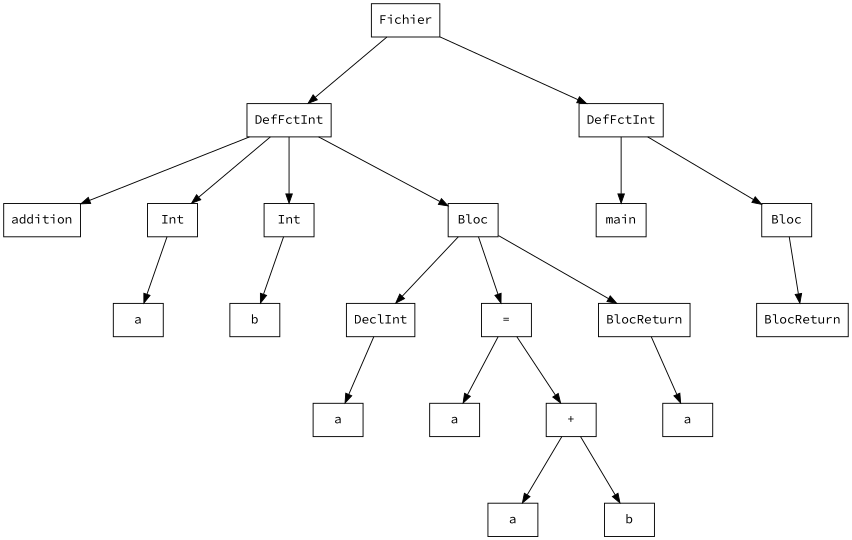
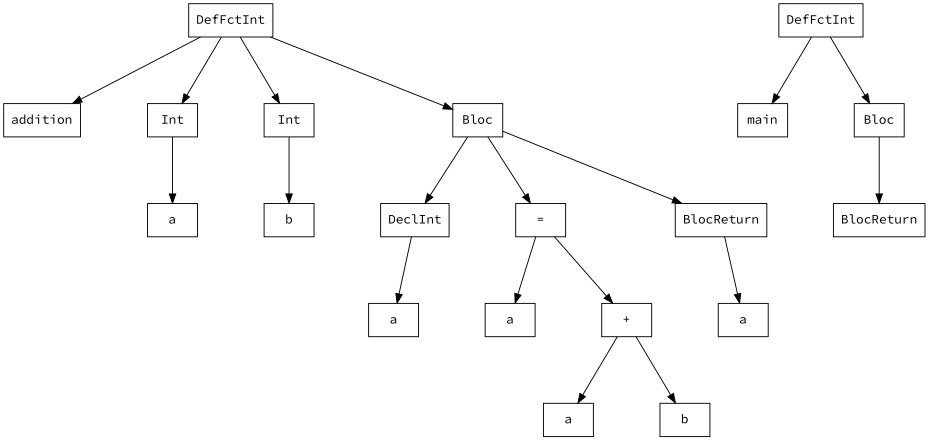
(406, 20) -> none
